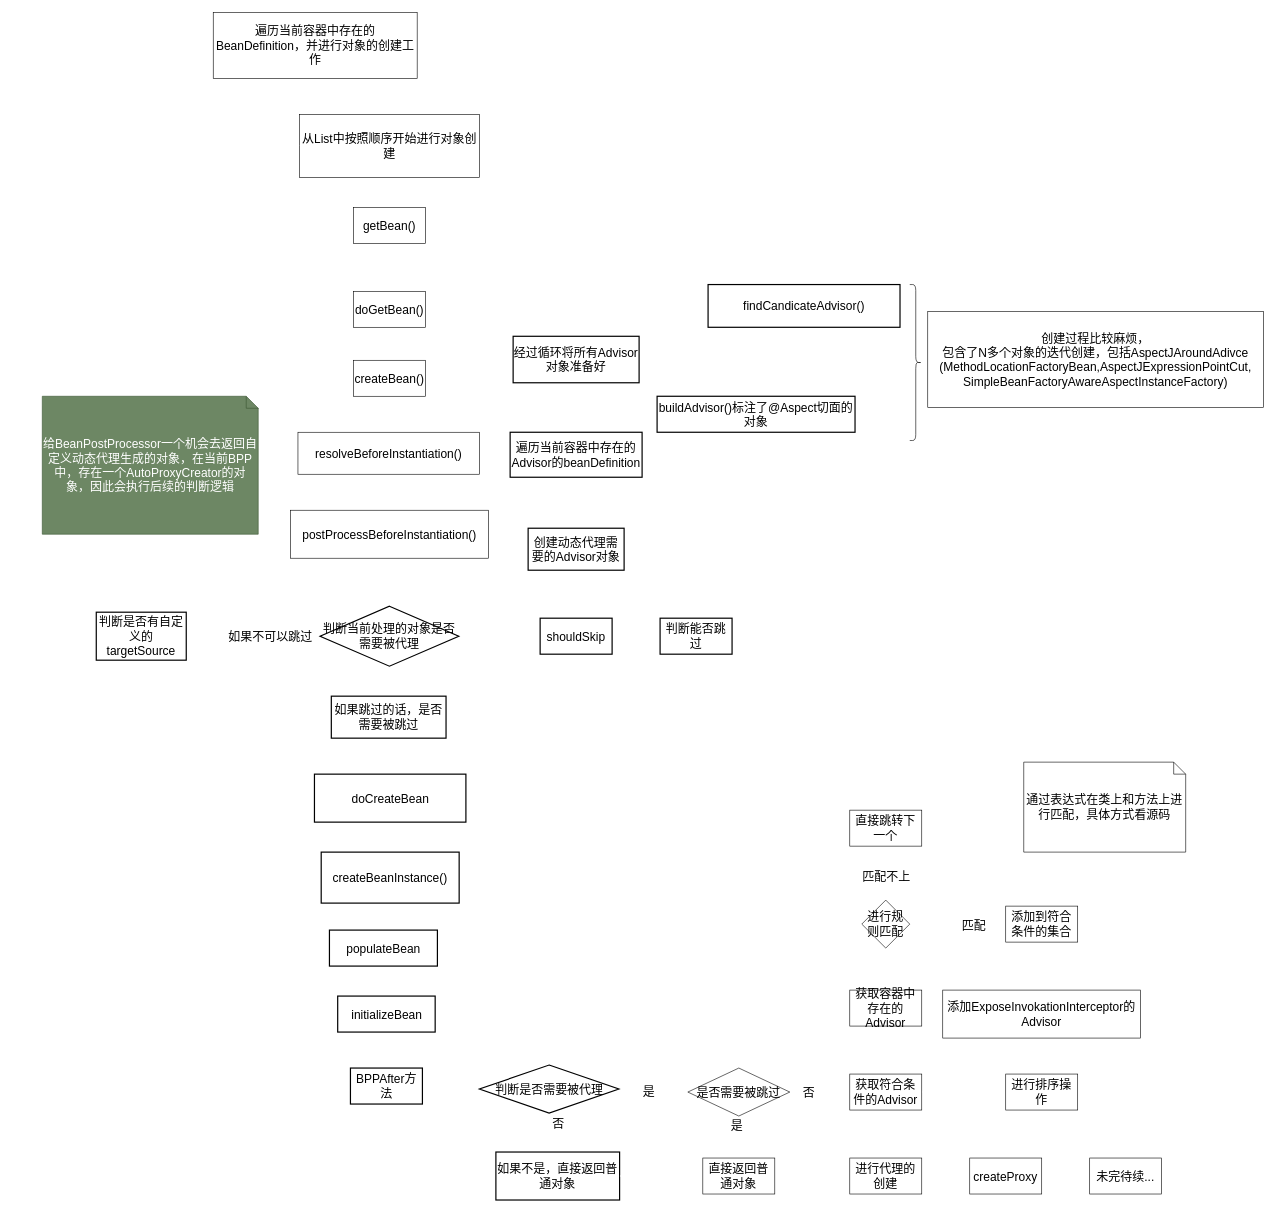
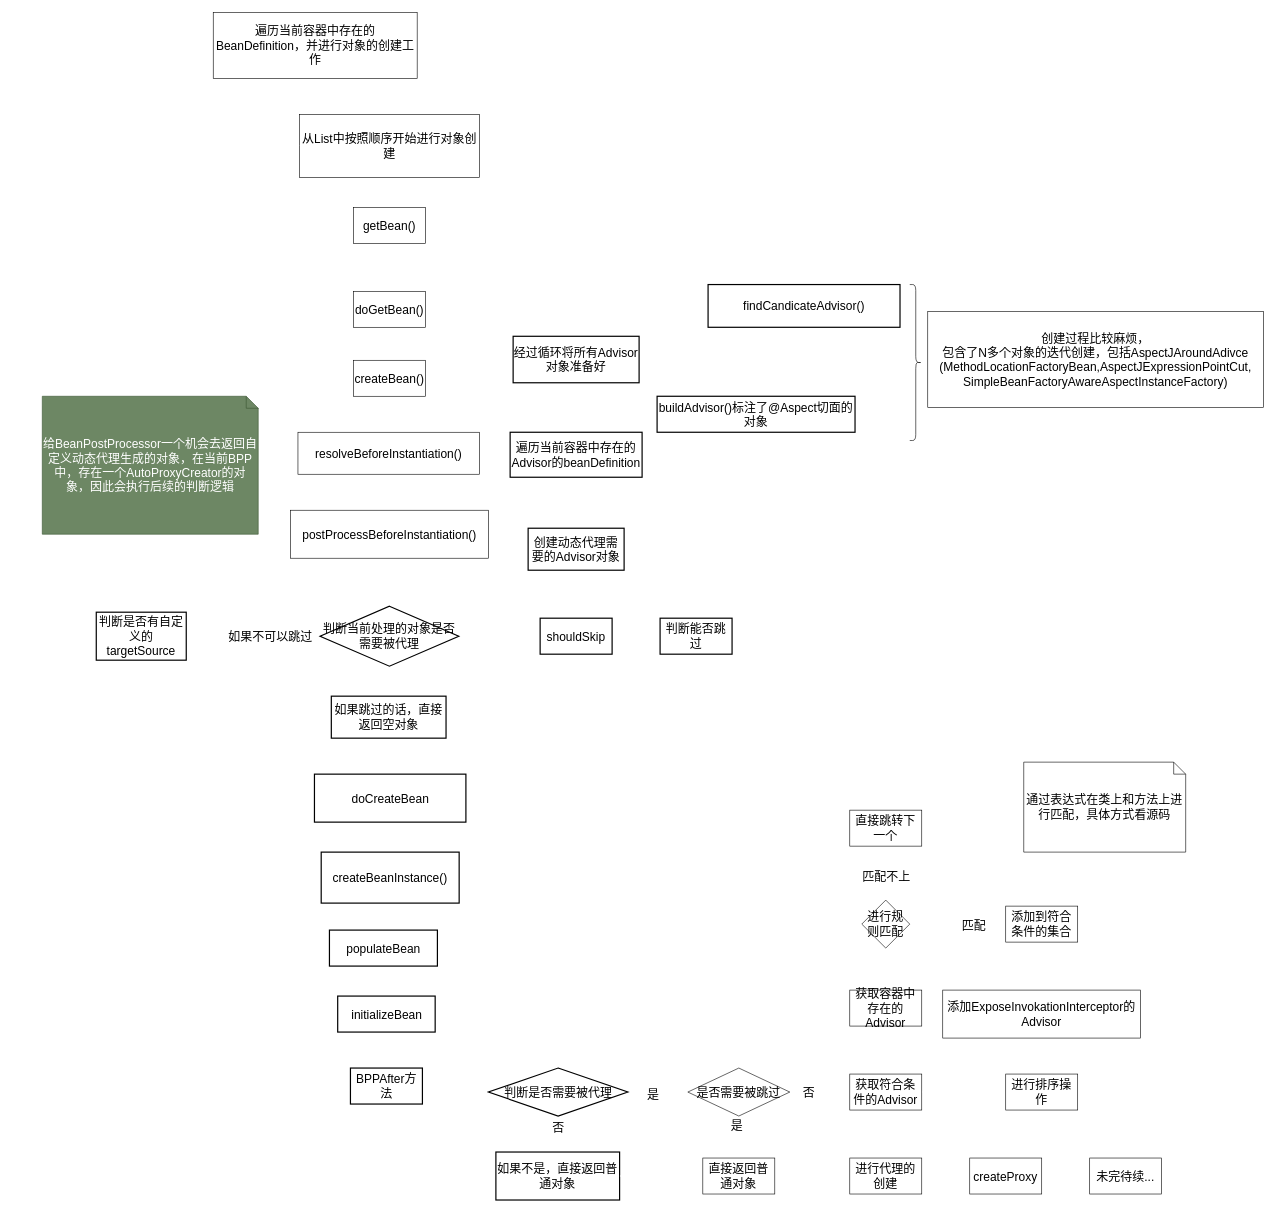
(389, 717) -> (389, 717)
(549, 1089) -> (558, 1092)
